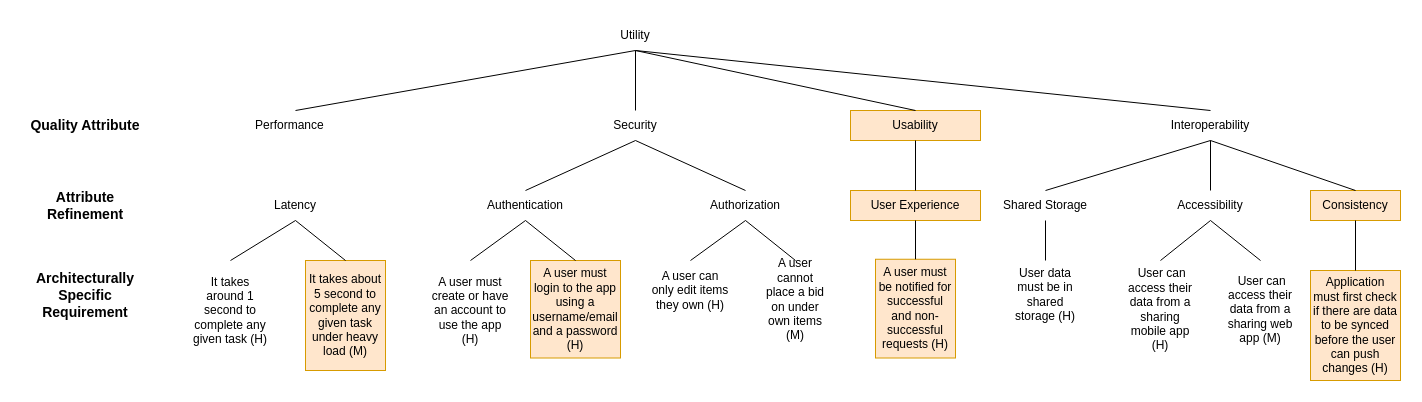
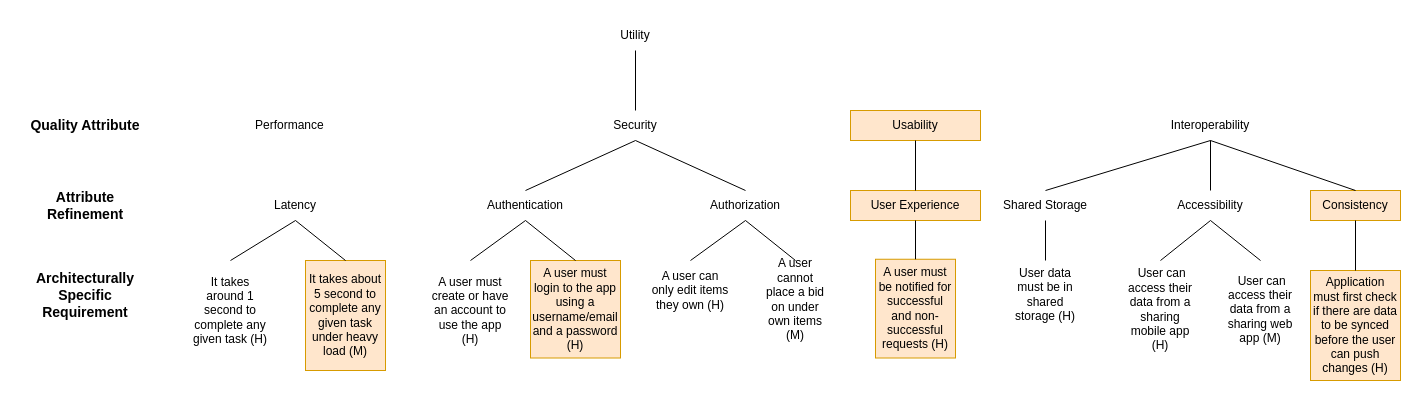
(464, 81) -> none
(778, 81) -> none
(931, 81) -> none
